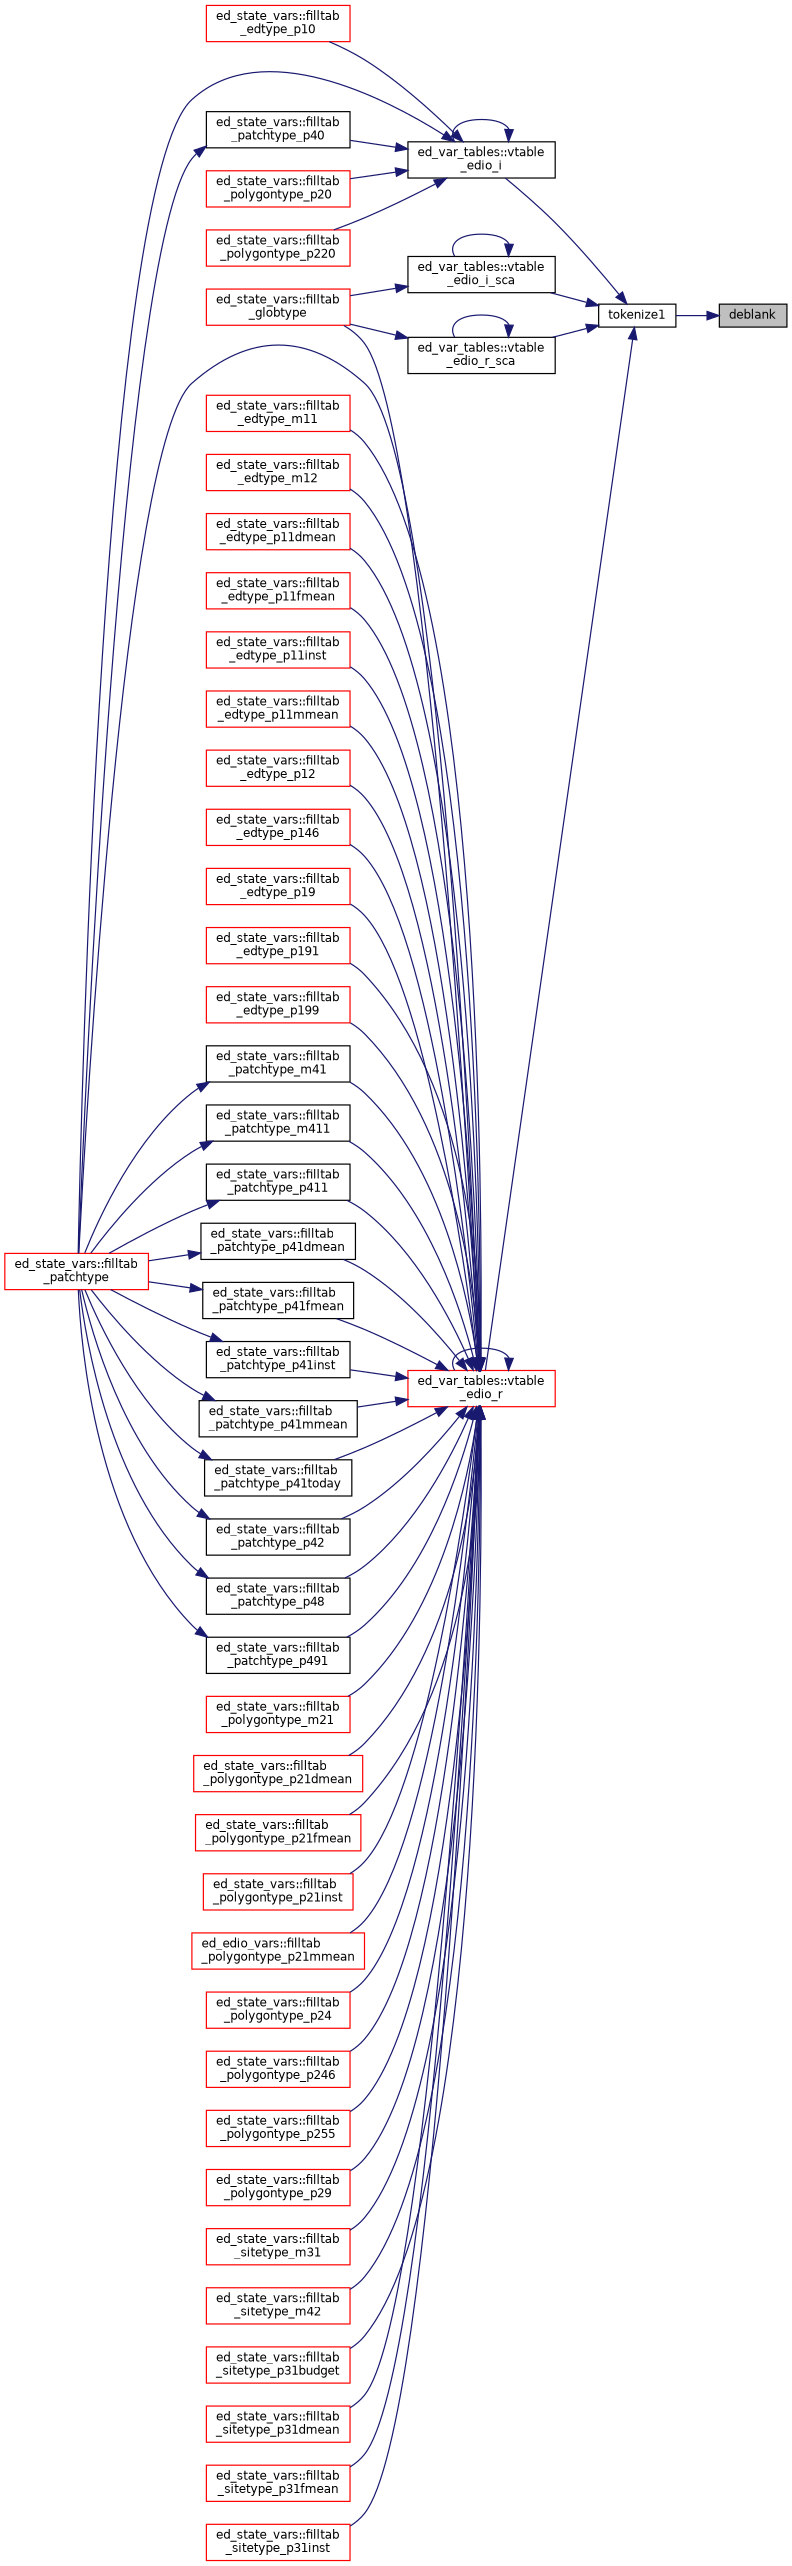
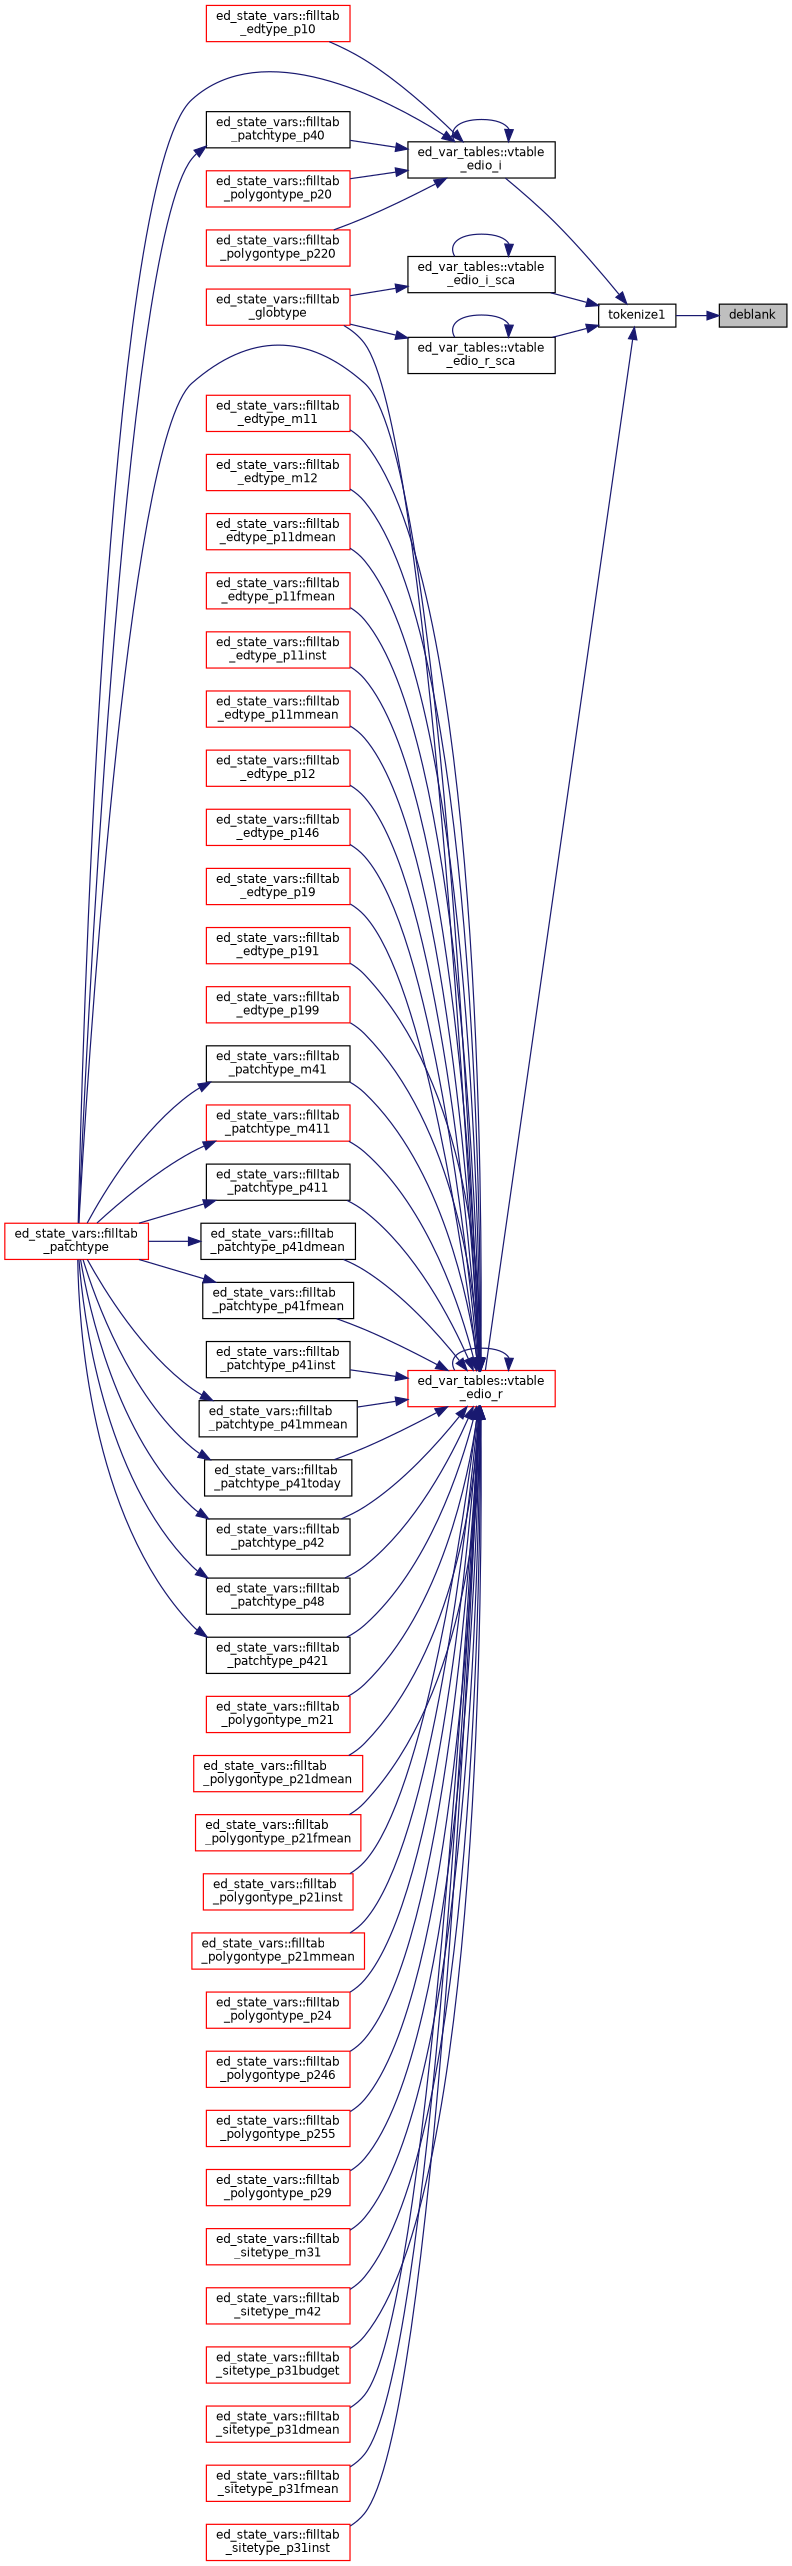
(278, 1123) -> (278, 1123)
(160, 1315) -> none
(278, 1655) -> (278, 1655)
(278, 1951) -> (278, 1951)
